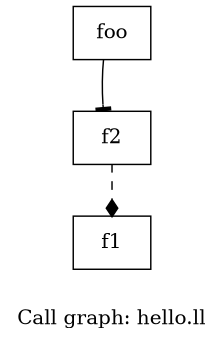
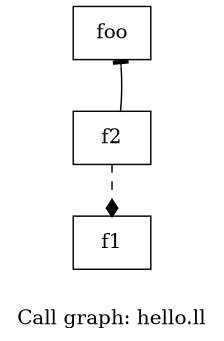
(102, 82) -> (122, 89)
